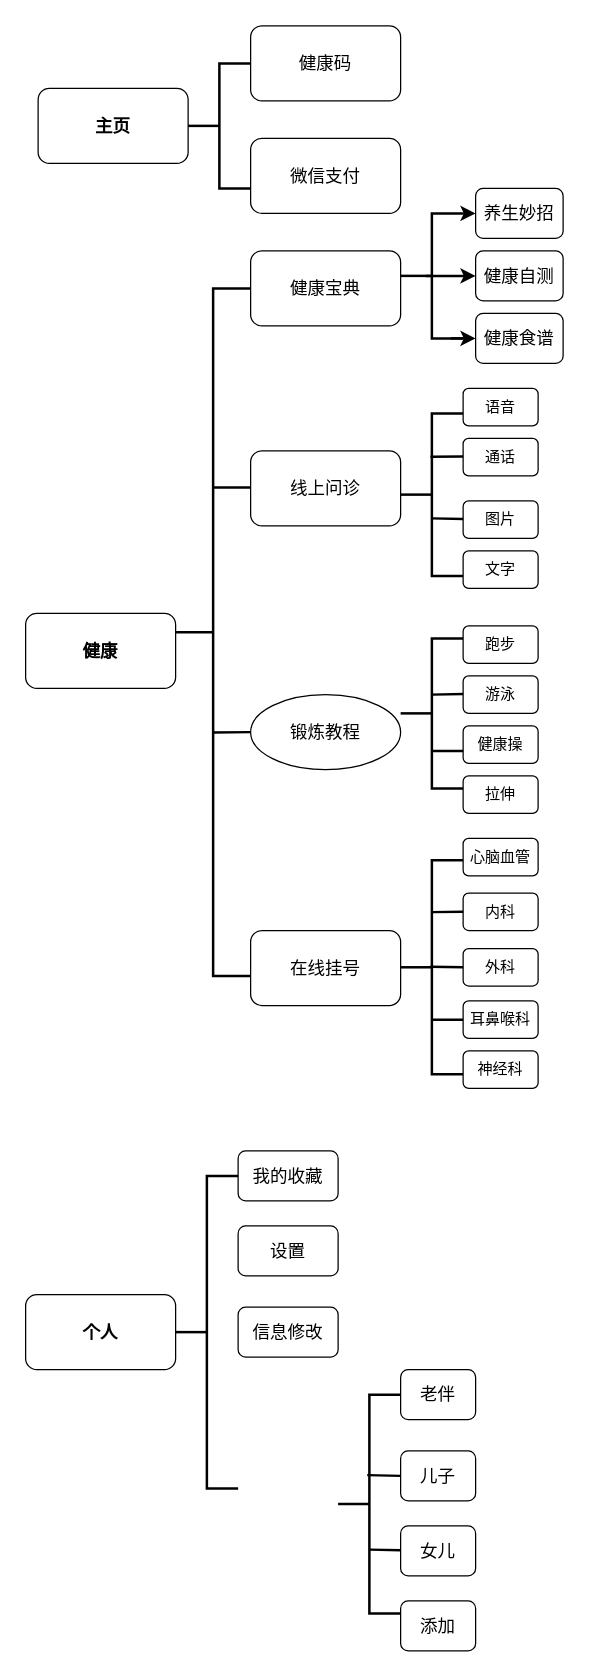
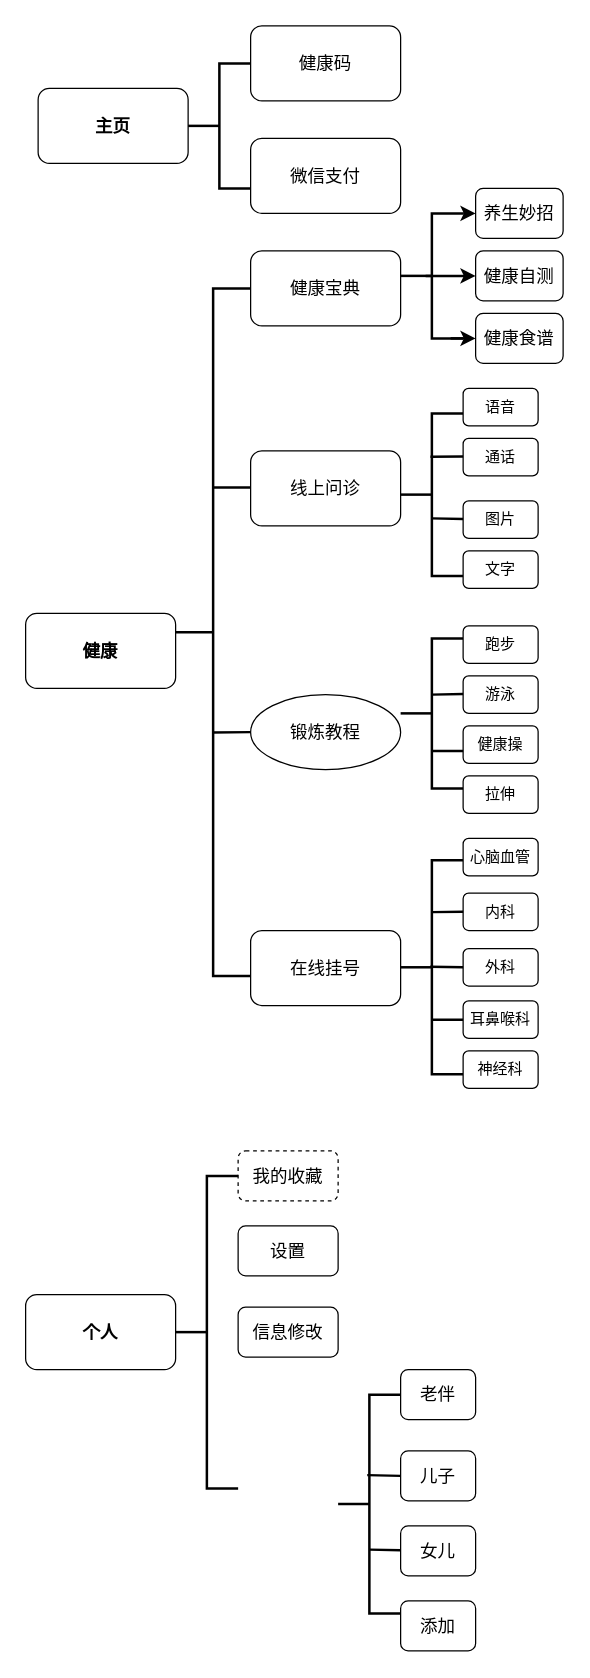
(288, 1176) -> (288, 1176)
